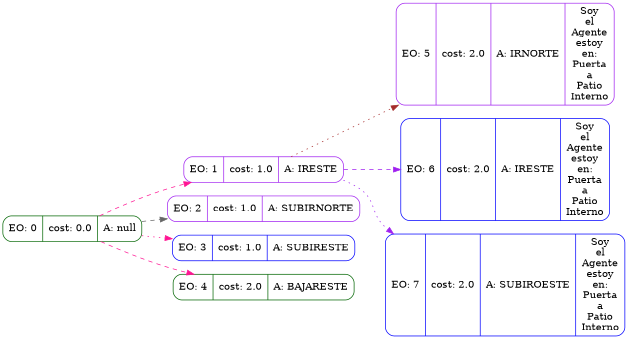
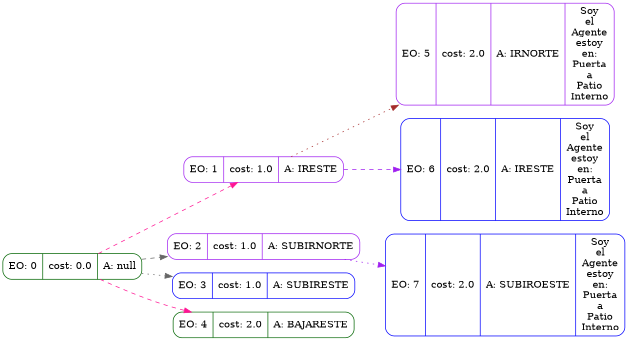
(370, 201) -> (361, 262)
(153, 237) -> (153, 275)
